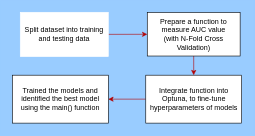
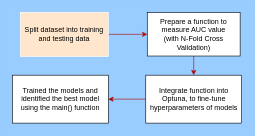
(64, 35) -> (64, 35)
